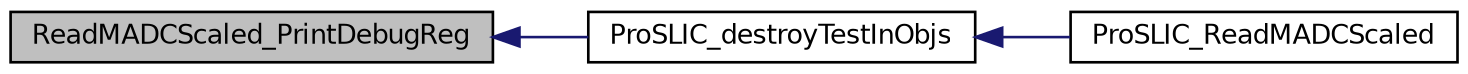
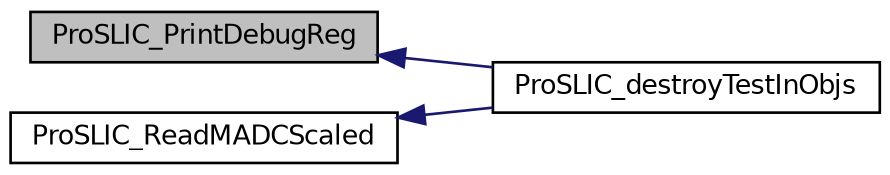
(252, 37) -> (204, 37)
(1036, 37) -> (458, 111)
